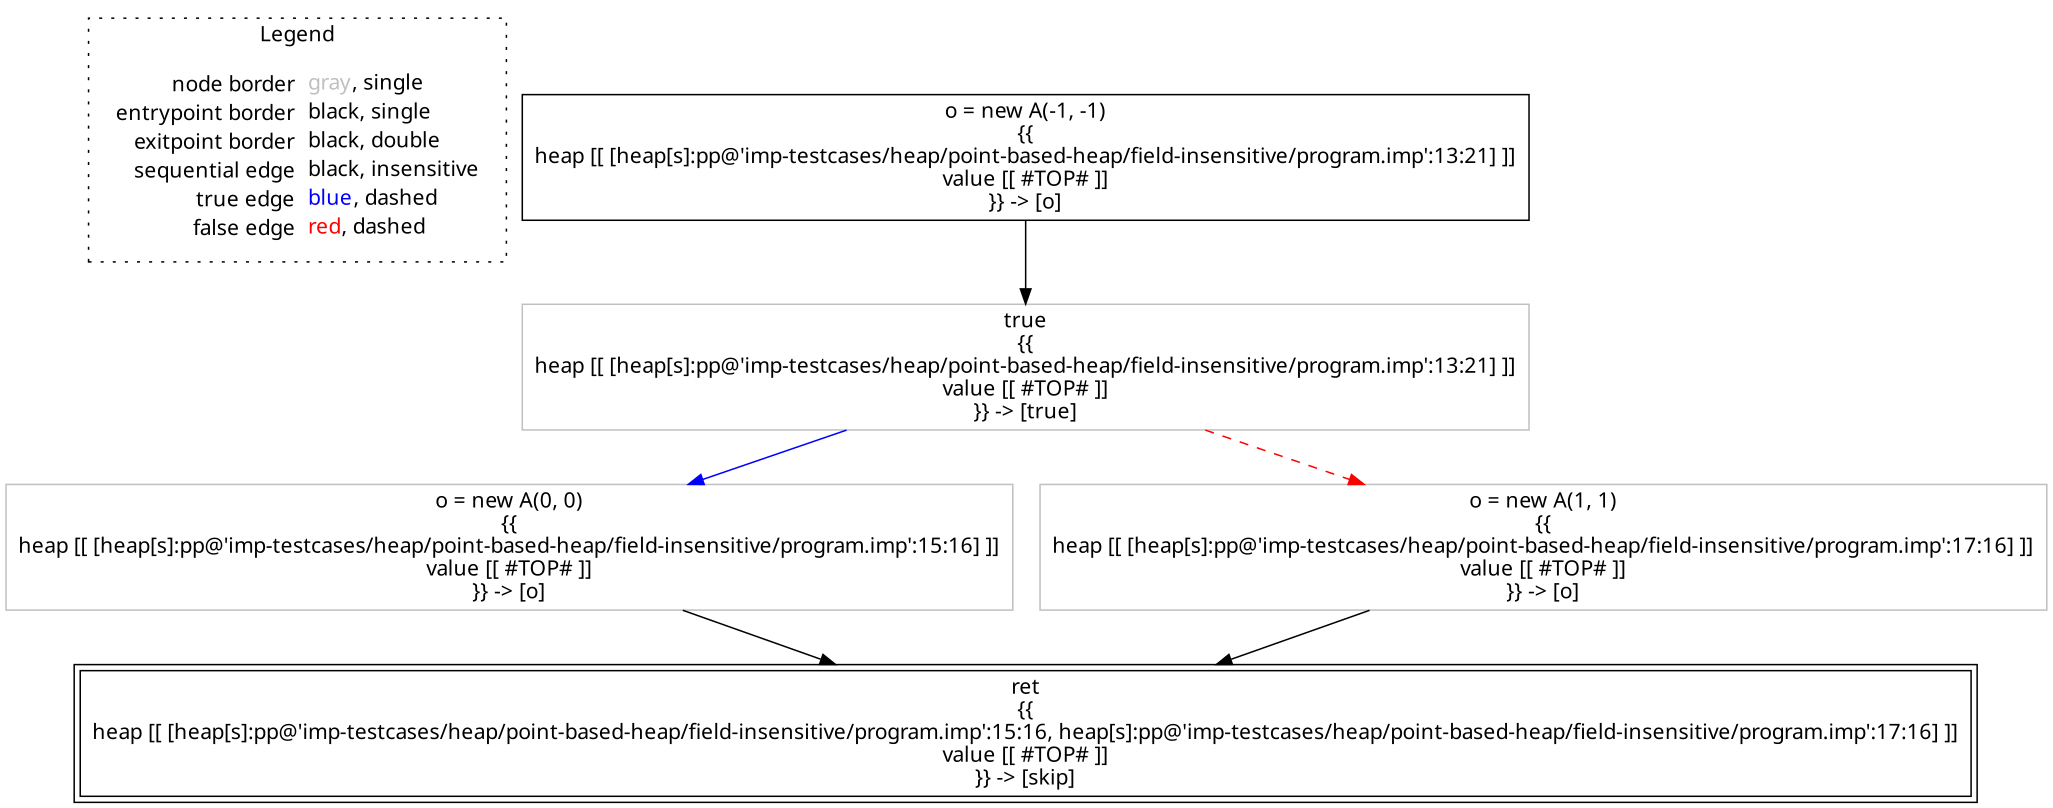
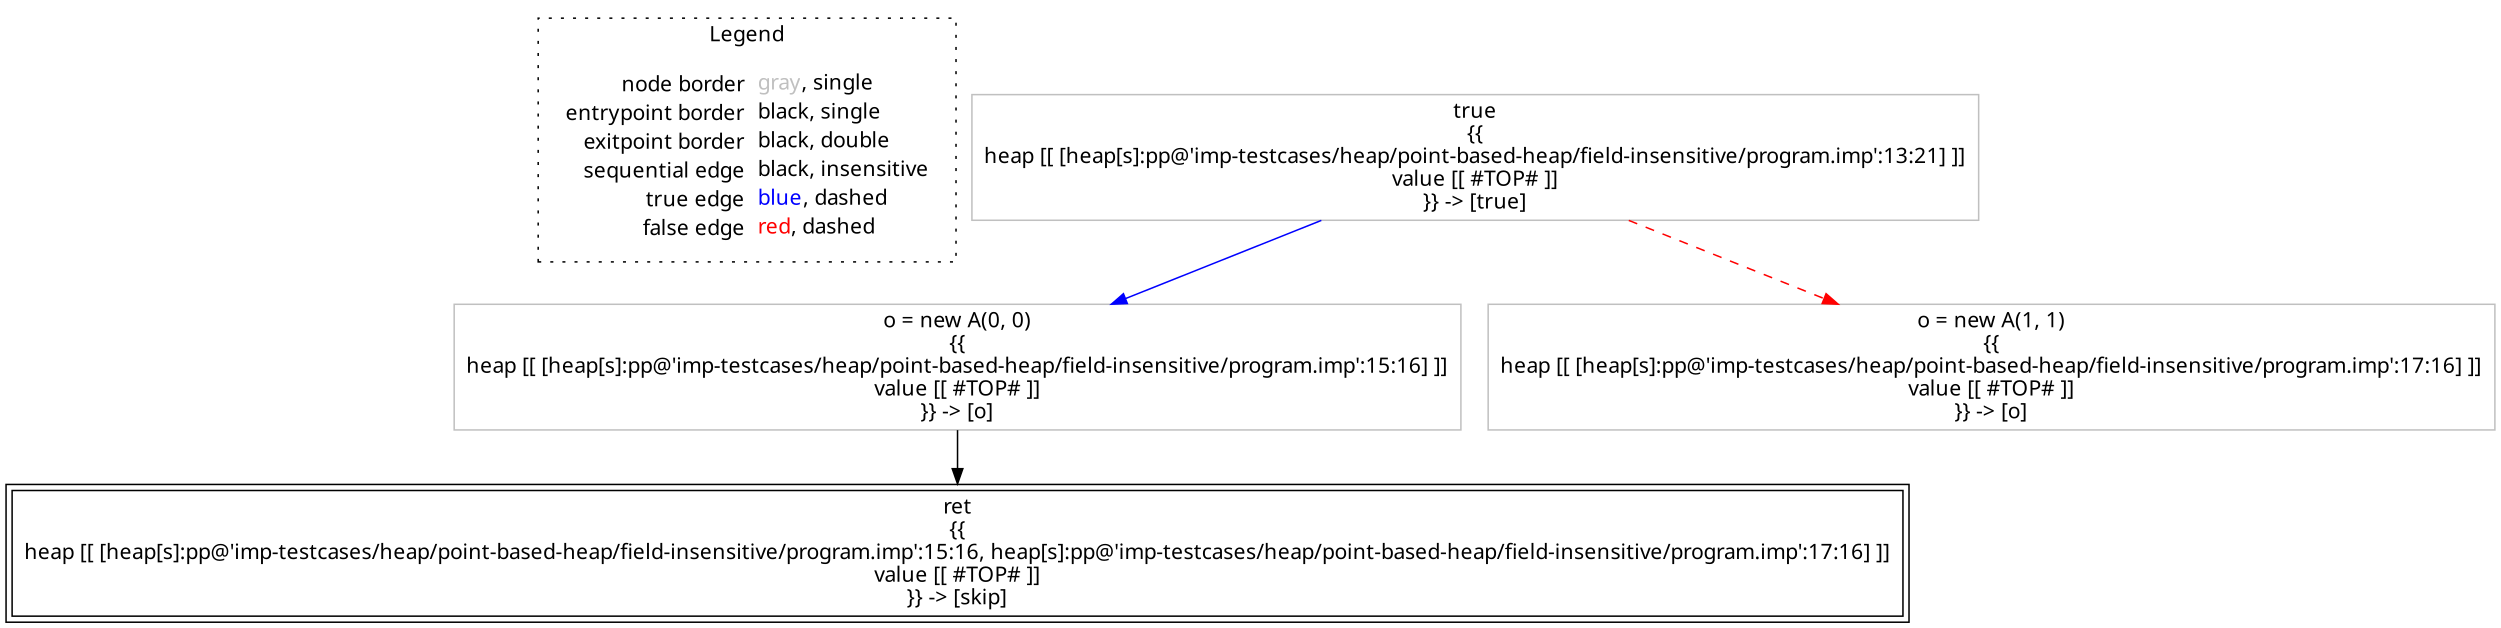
(1026, 157) -> none
(1300, 635) -> none
